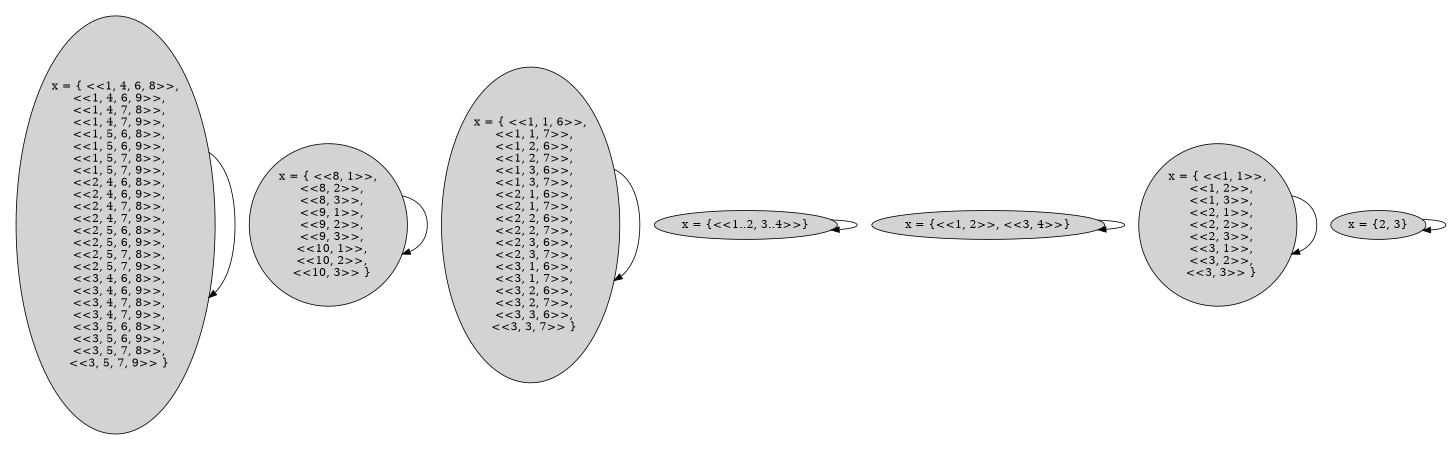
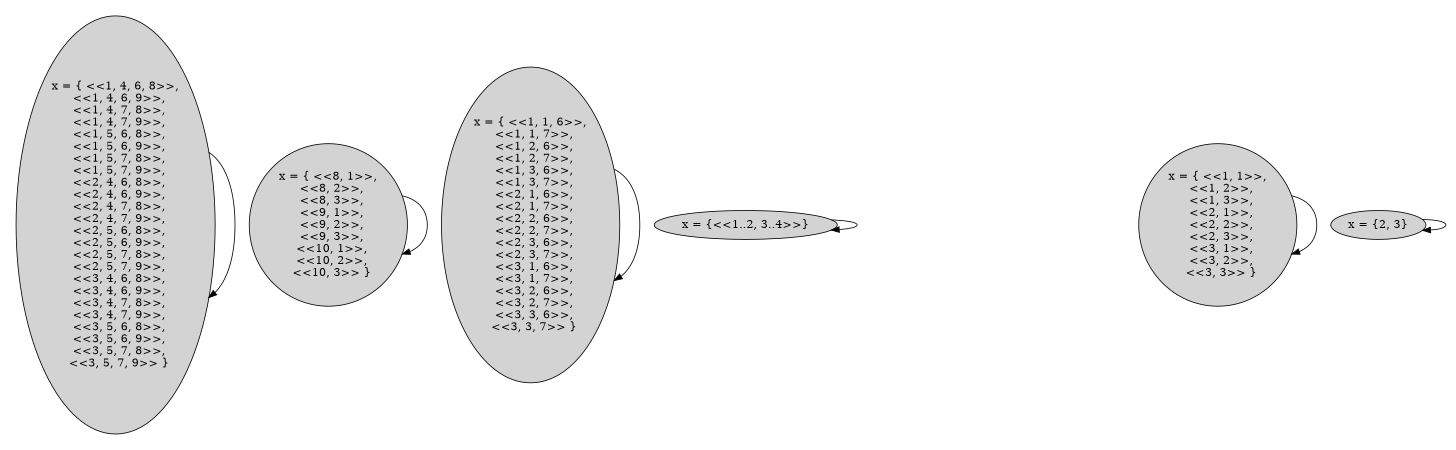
(988, 225) -> none
